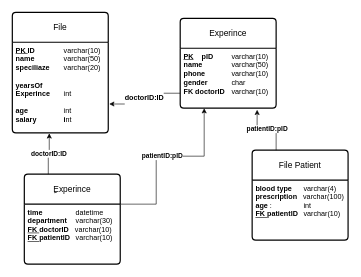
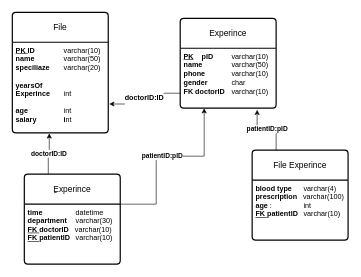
(300, 165) -> (300, 165)
